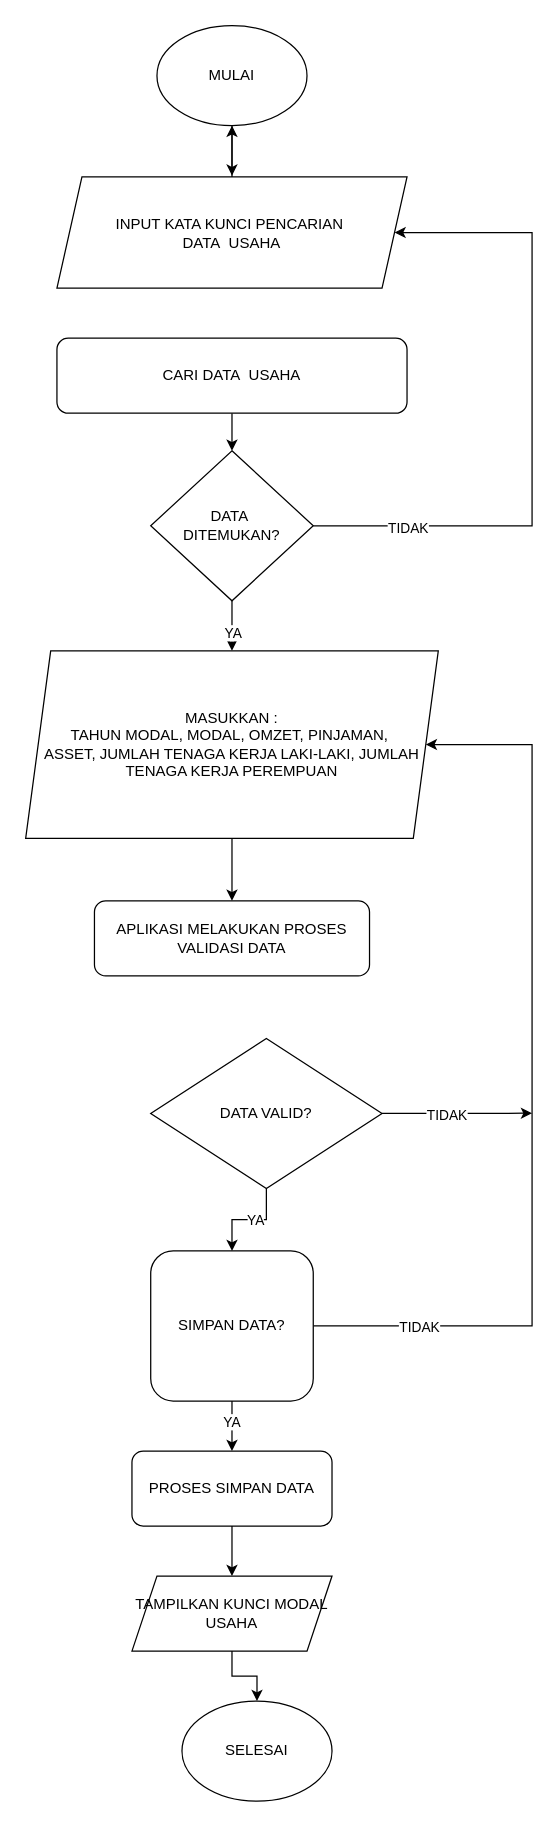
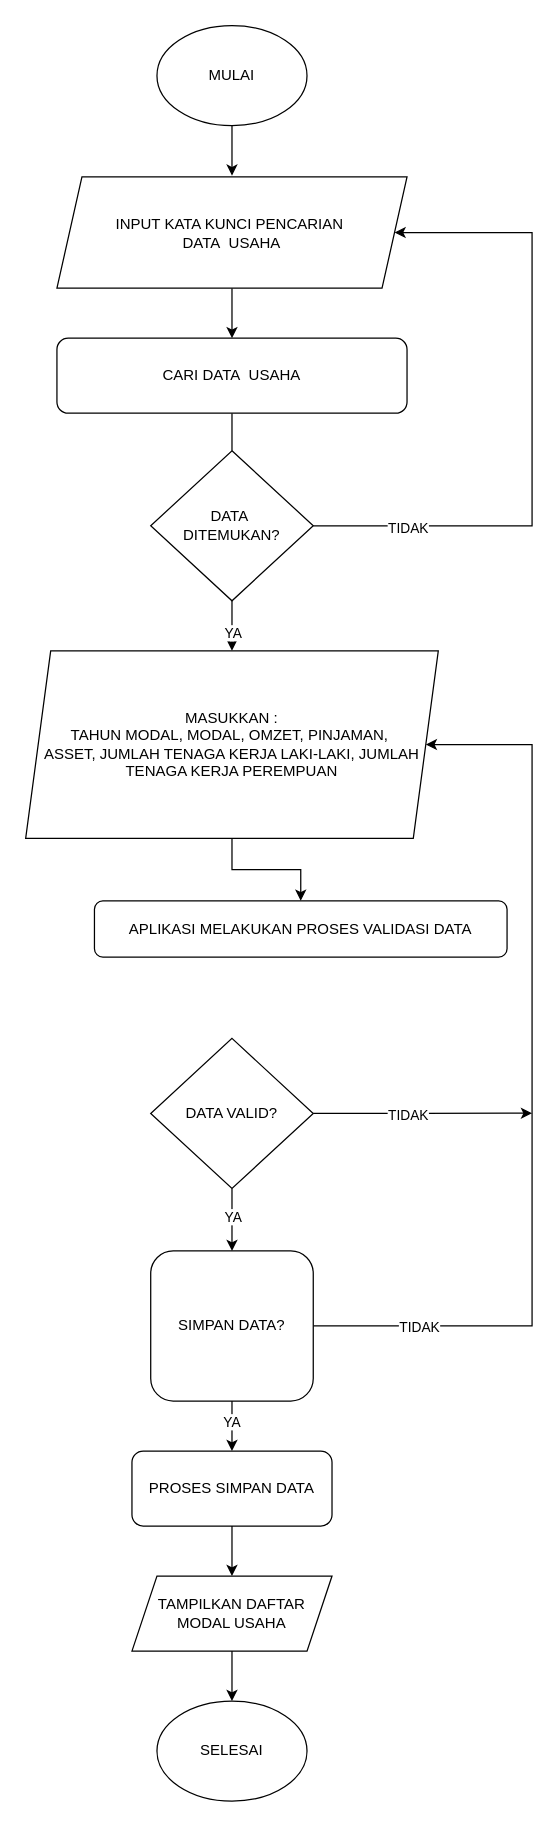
(232, 175) -> (232, 309)
(232, 441) -> (232, 444)
(232, 938) -> (301, 929)
(266, 1113) -> (232, 1113)
(232, 1613) -> (232, 1613)
(257, 1751) -> (232, 1751)
